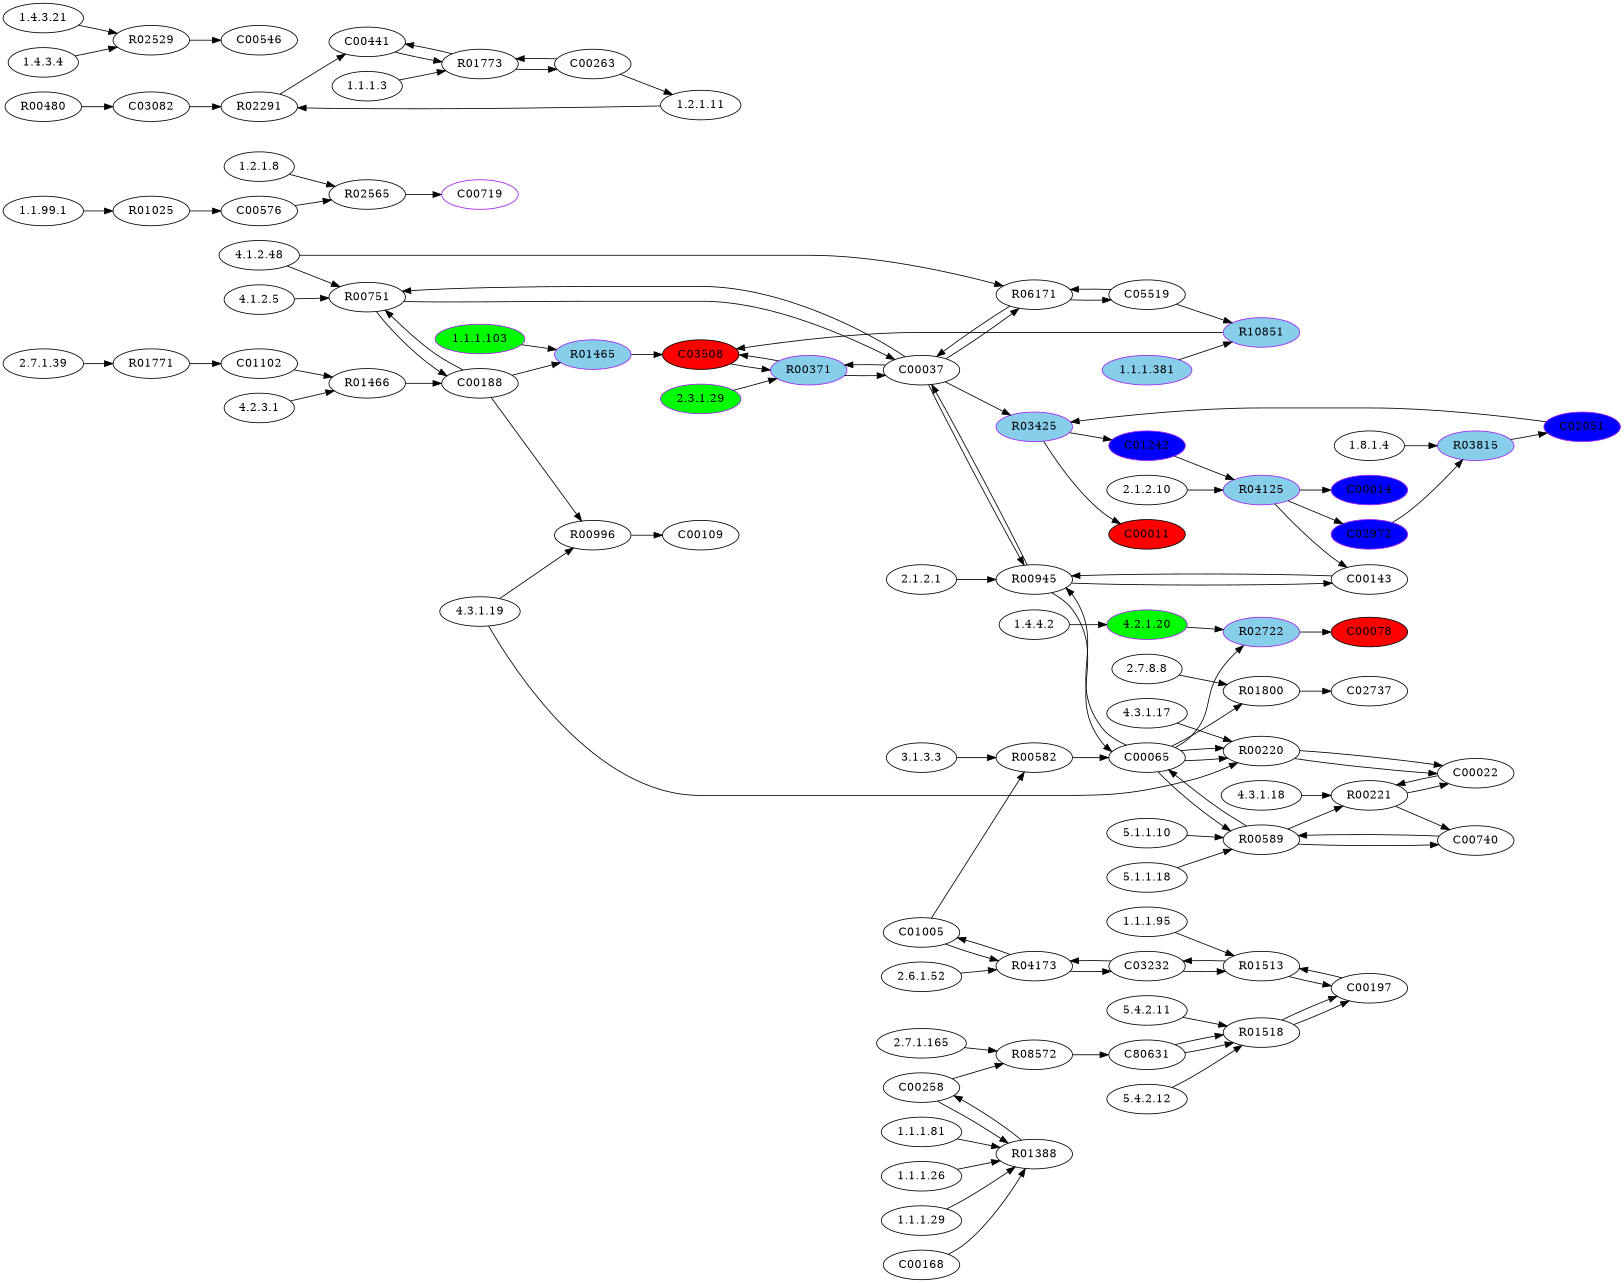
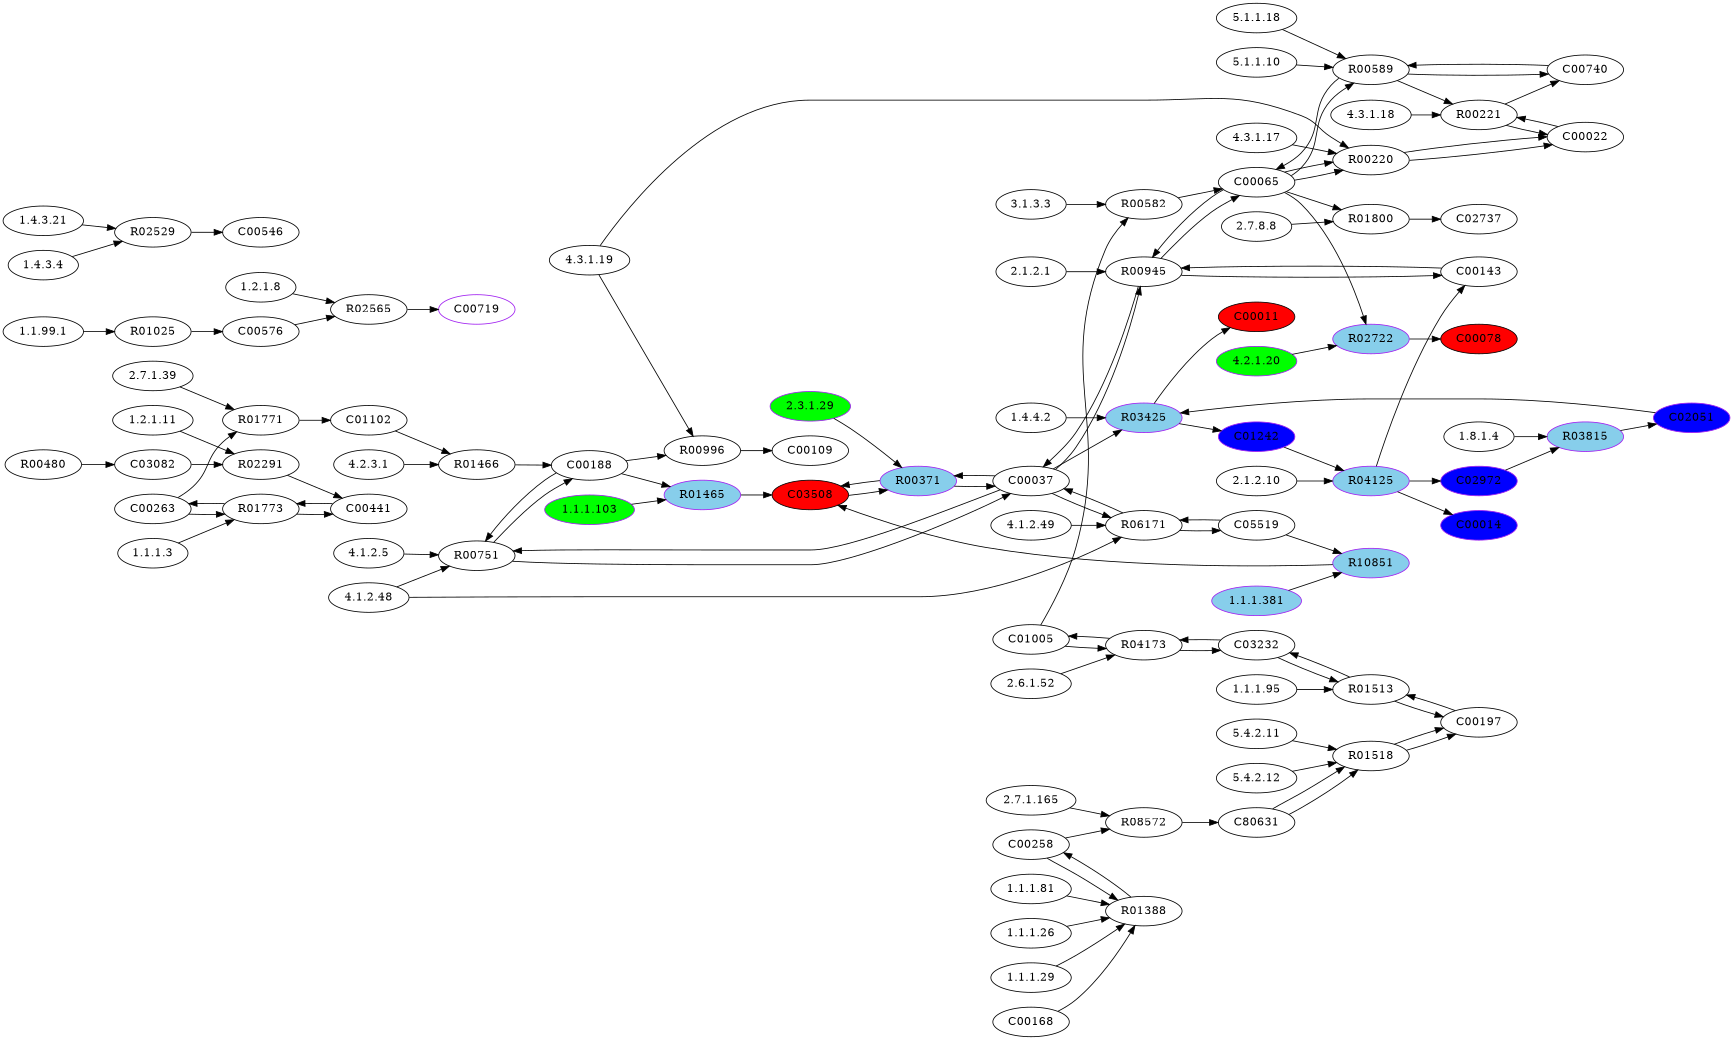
(643, 83) -> (205, 471)
none -> (1031, 525)
(1091, 625) -> (1079, 418)
